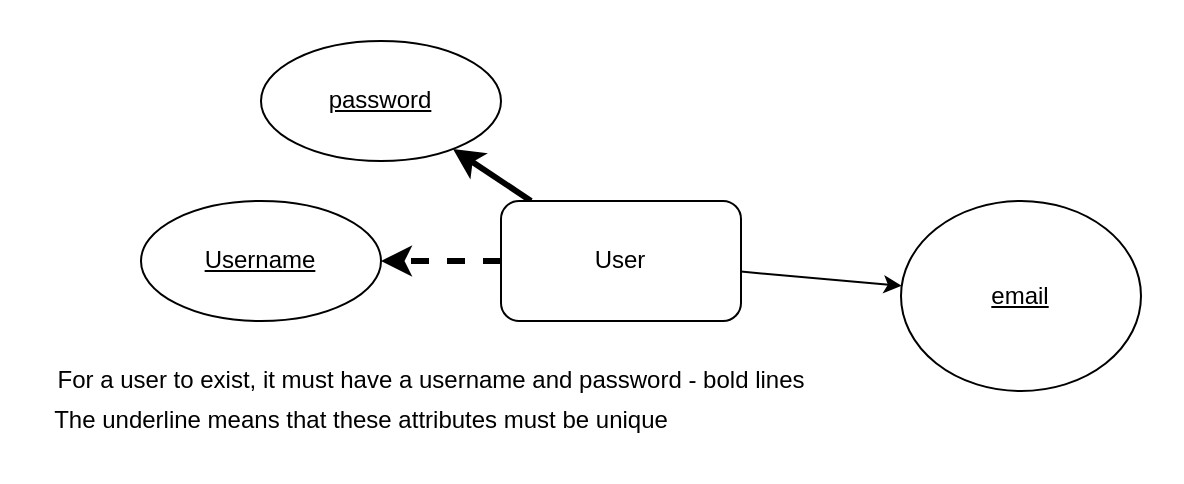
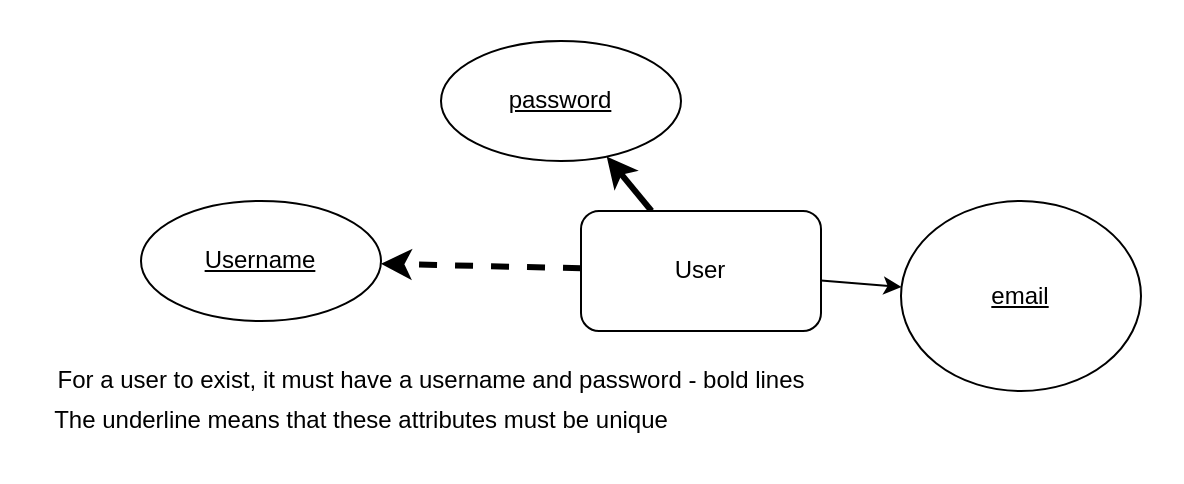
(381, 101) -> (561, 101)
(621, 261) -> (701, 271)
